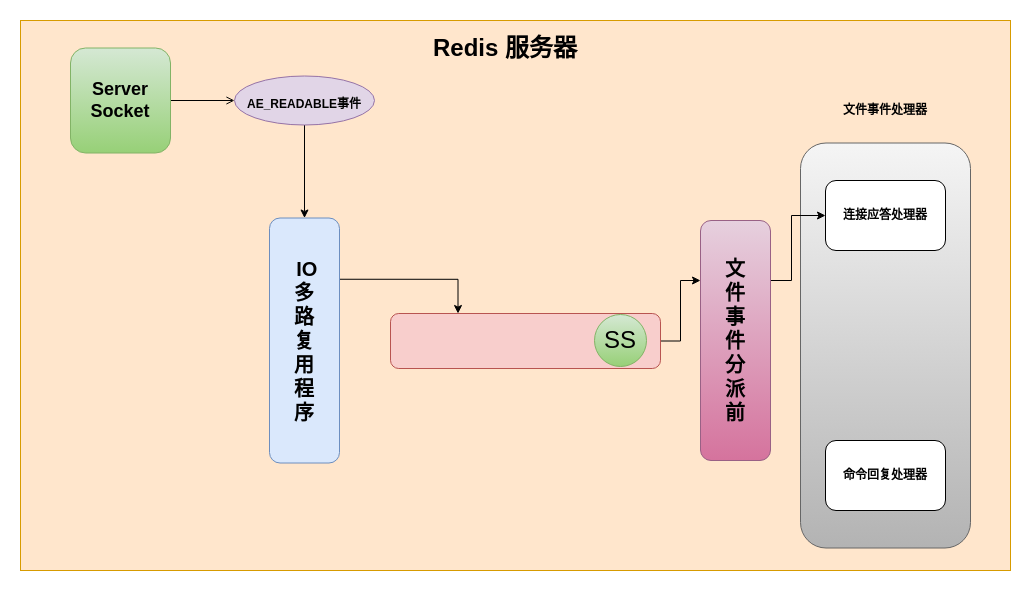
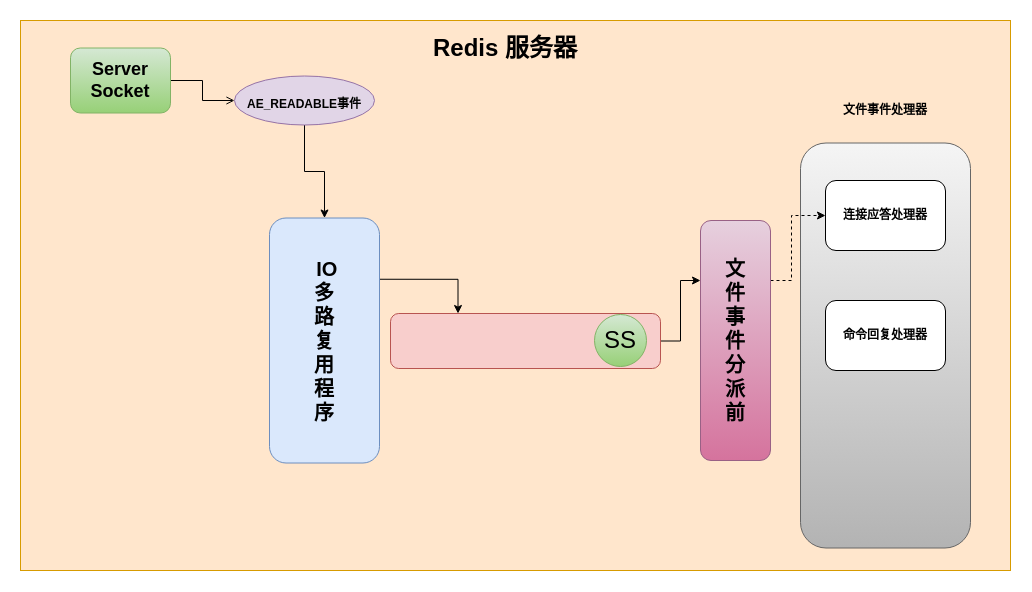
(121, 101) -> (121, 81)
(792, 245) -> (792, 245)
(305, 341) -> (325, 341)
(886, 476) -> (886, 336)
